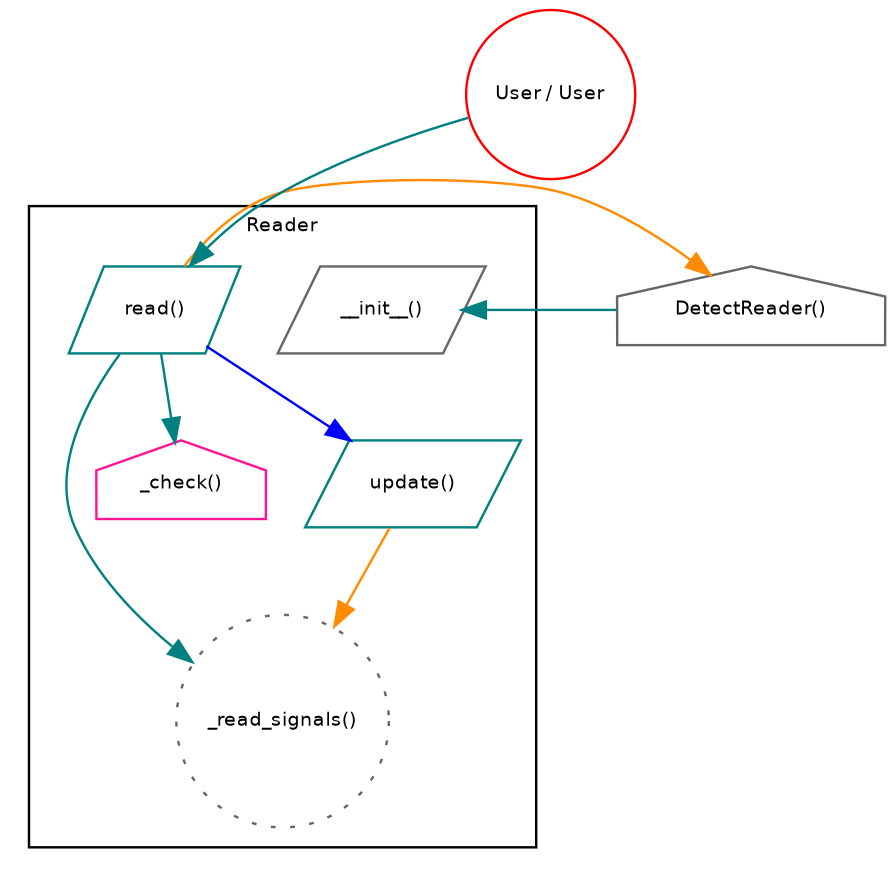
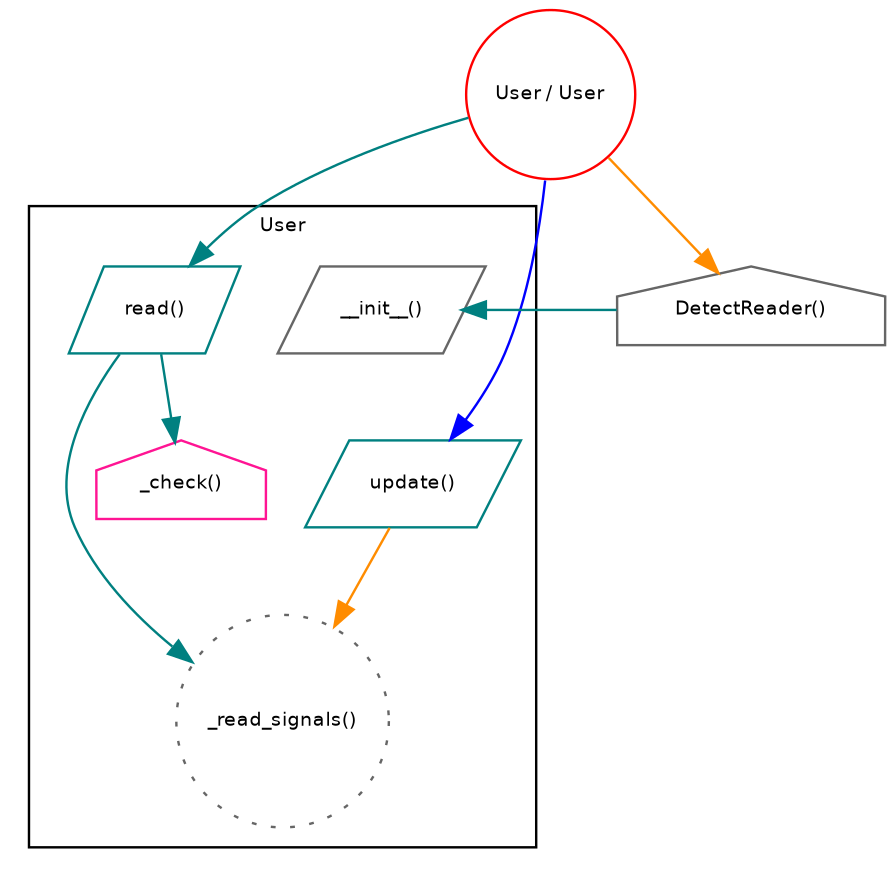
(433, 180) -> (655, 206)
(283, 227) -> (283, 227)
(268, 387) -> (514, 330)
